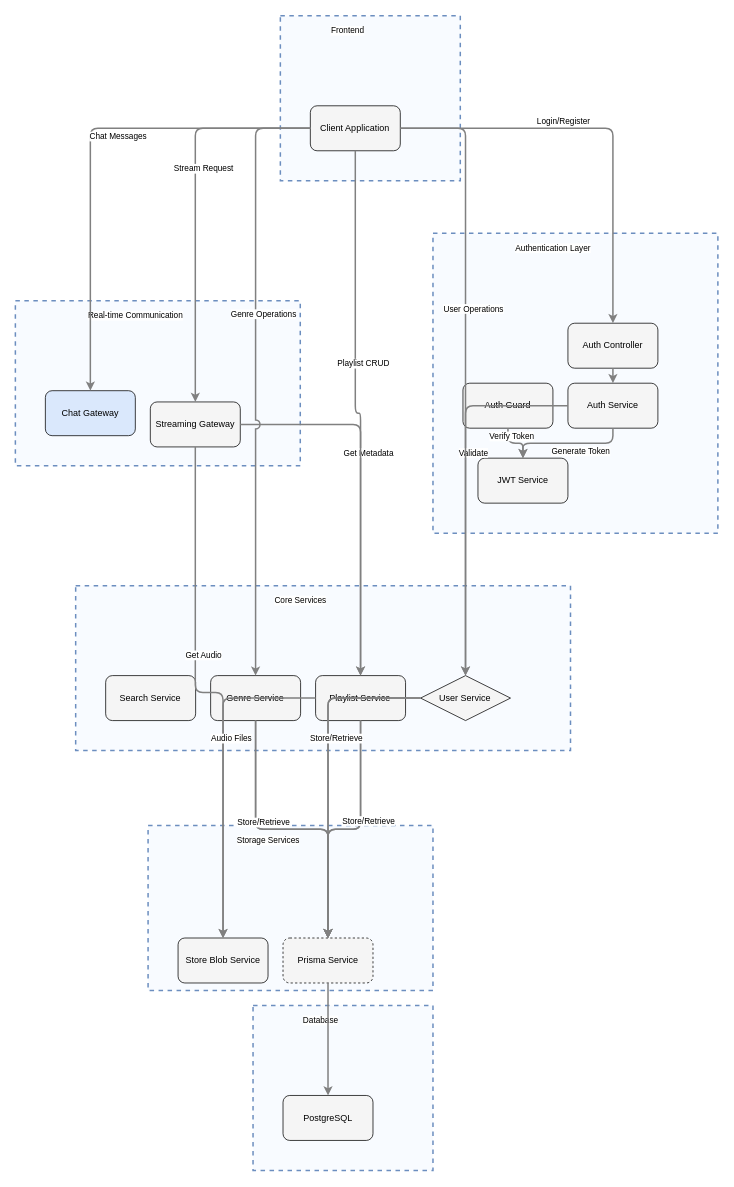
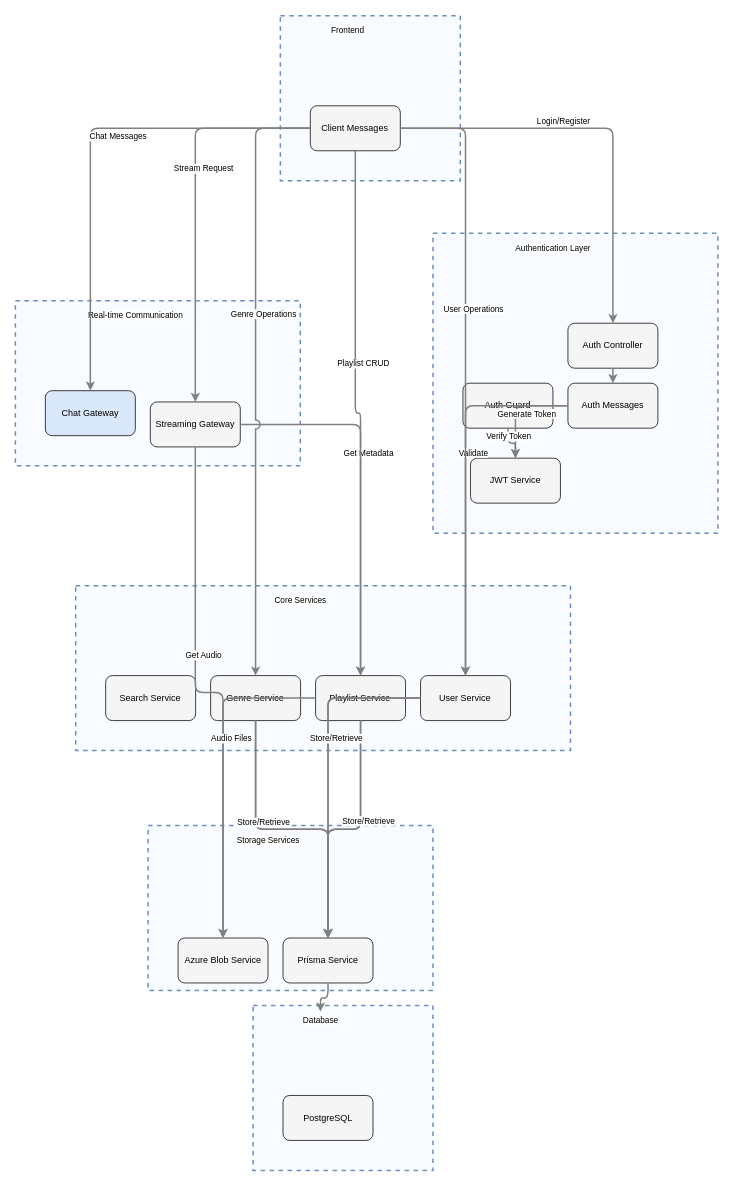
(355, 128) -> (355, 128)
(613, 405) -> (613, 405)
(523, 480) -> (516, 480)
(466, 698) -> (466, 698)
(223, 960) -> (223, 960)
(328, 960) -> (328, 960)
(328, 1041) -> (326, 998)
